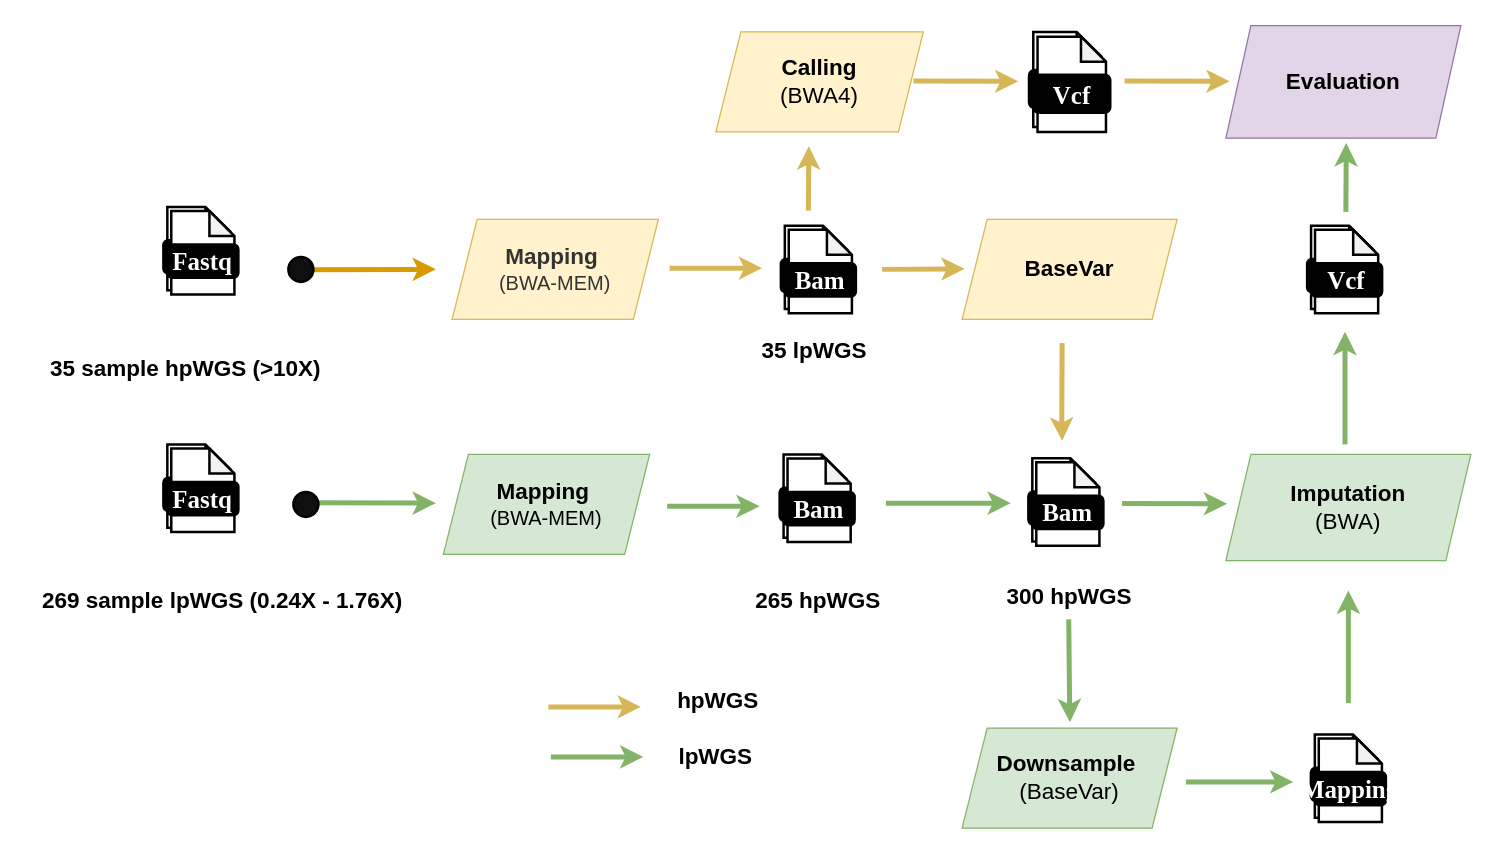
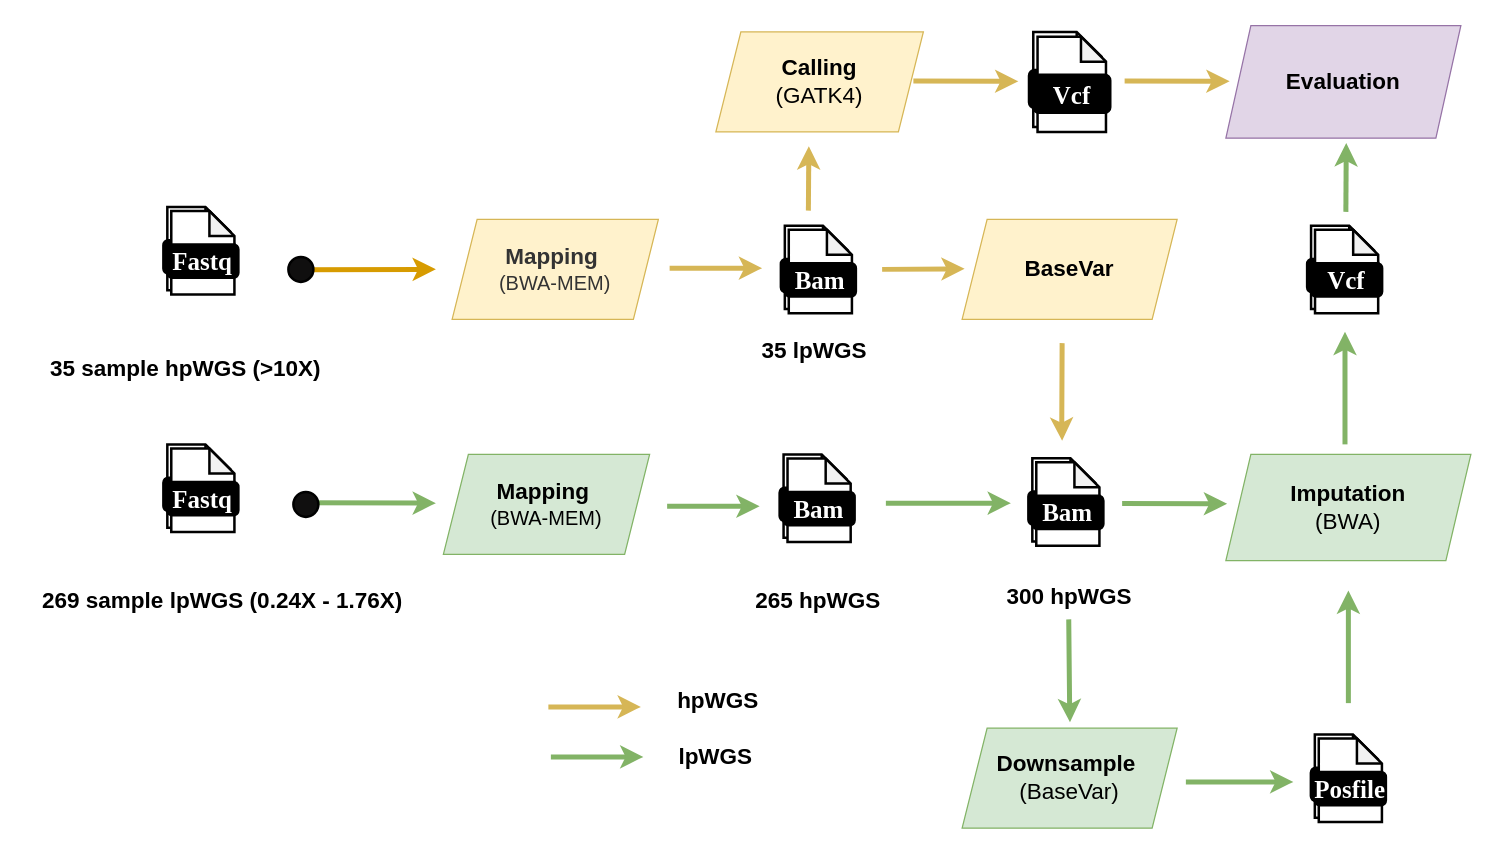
(819, 82) -> (819, 82)
(1350, 788) -> (1350, 788)
